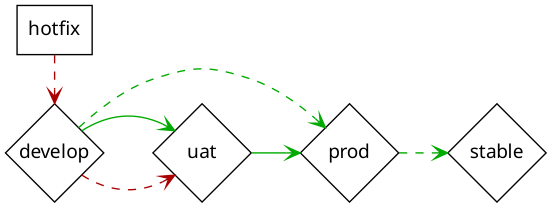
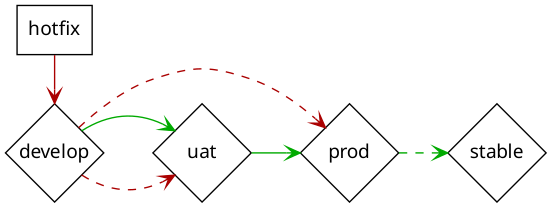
(195, 69) -> (195, 69)
(55, 72) -> (55, 72)
